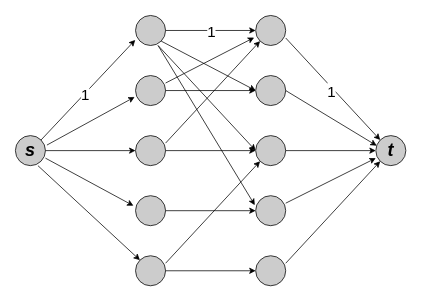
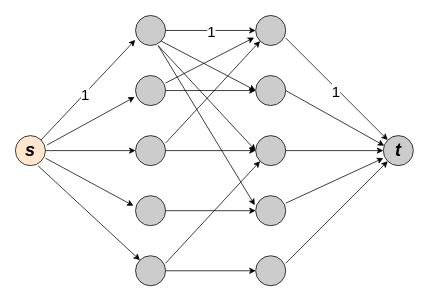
(30, 150) -> (30, 150)
(390, 150) -> (398, 150)
